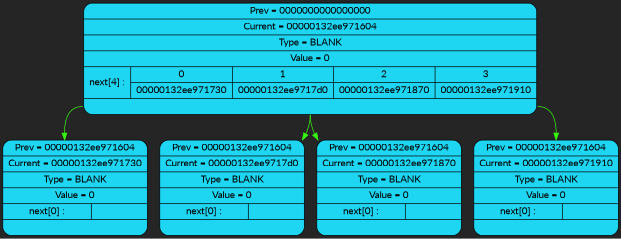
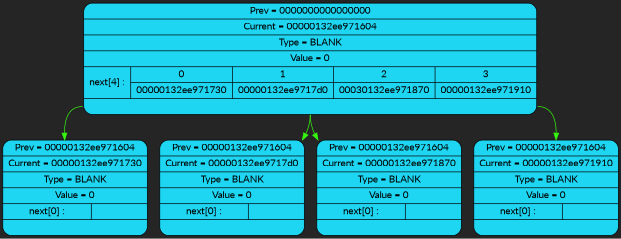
(384, 90) -> (384, 90)
